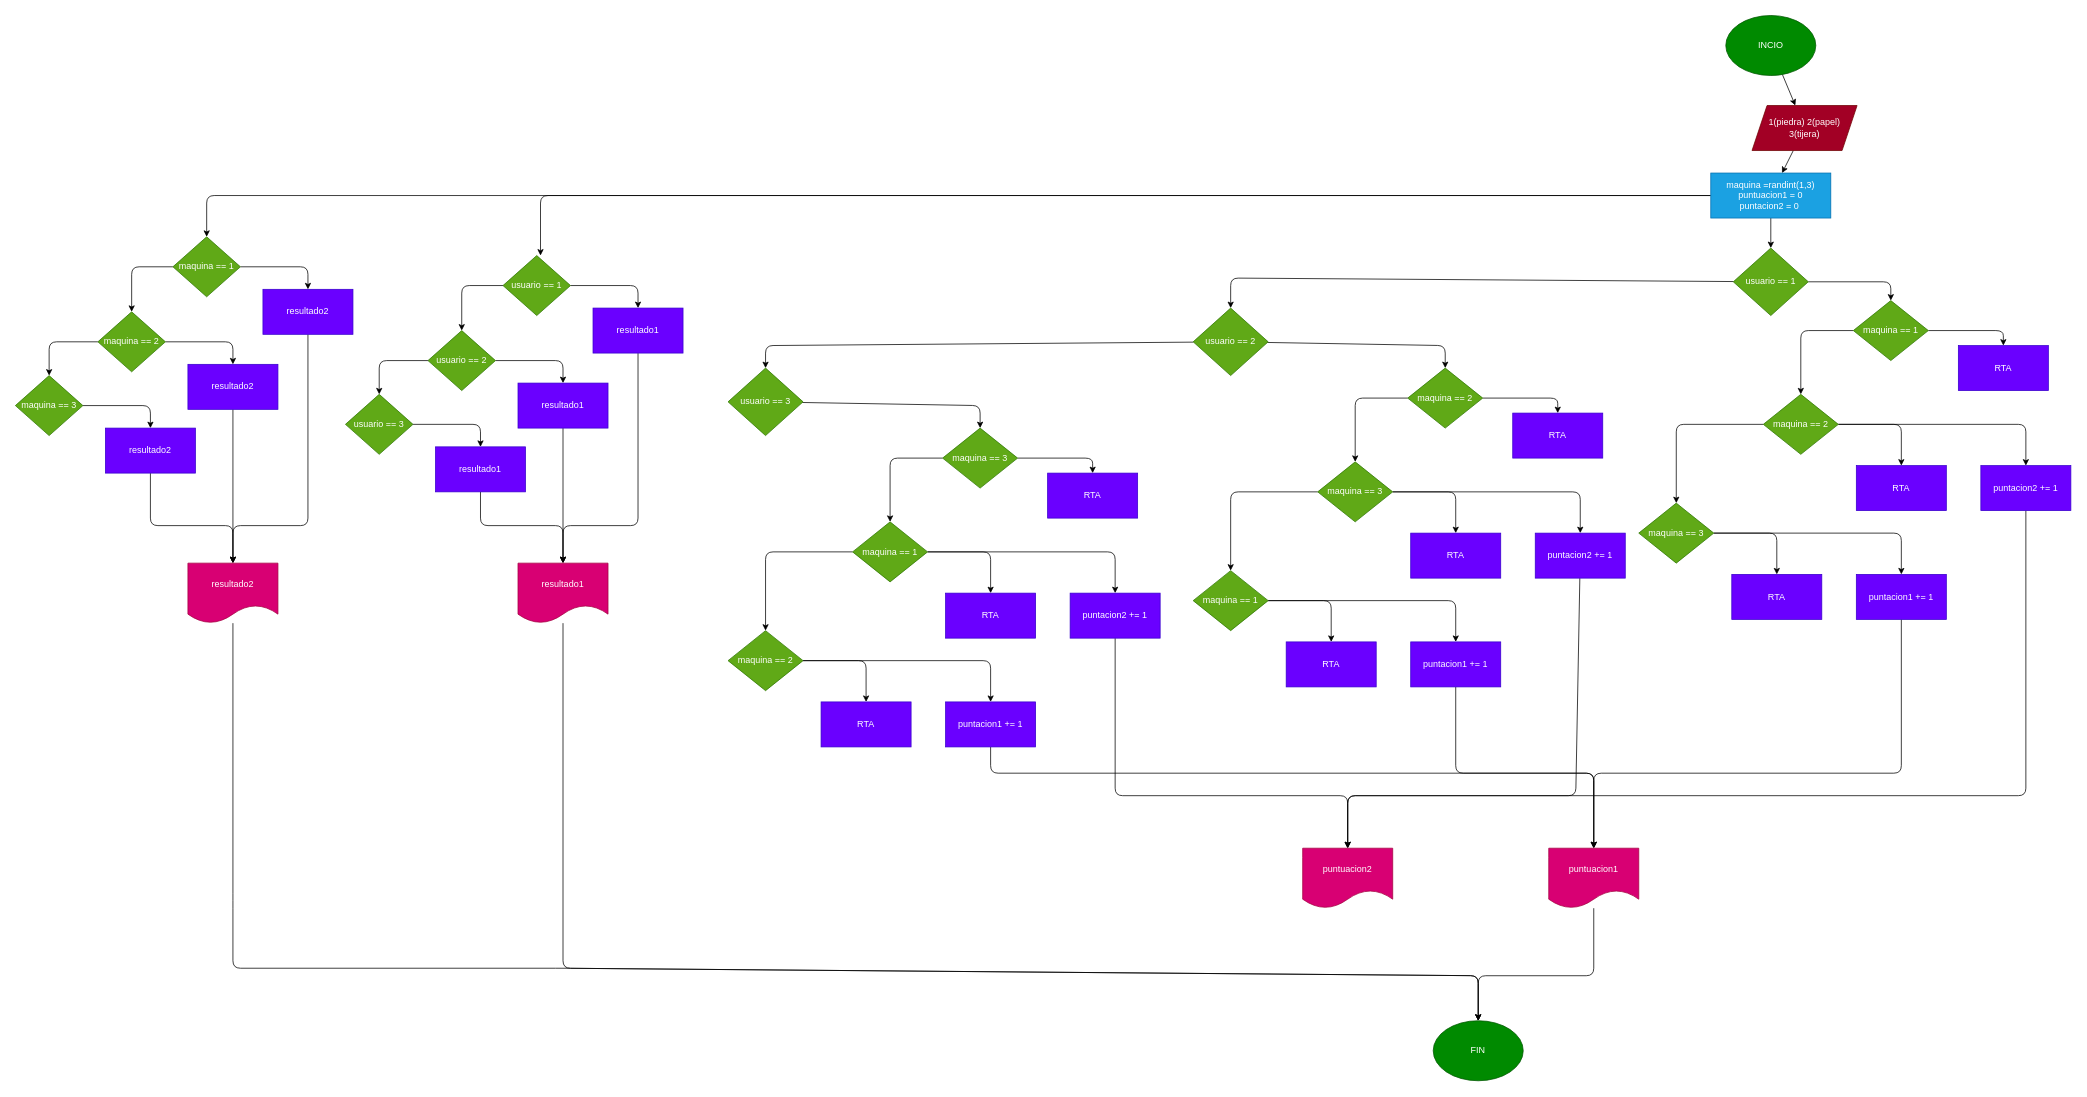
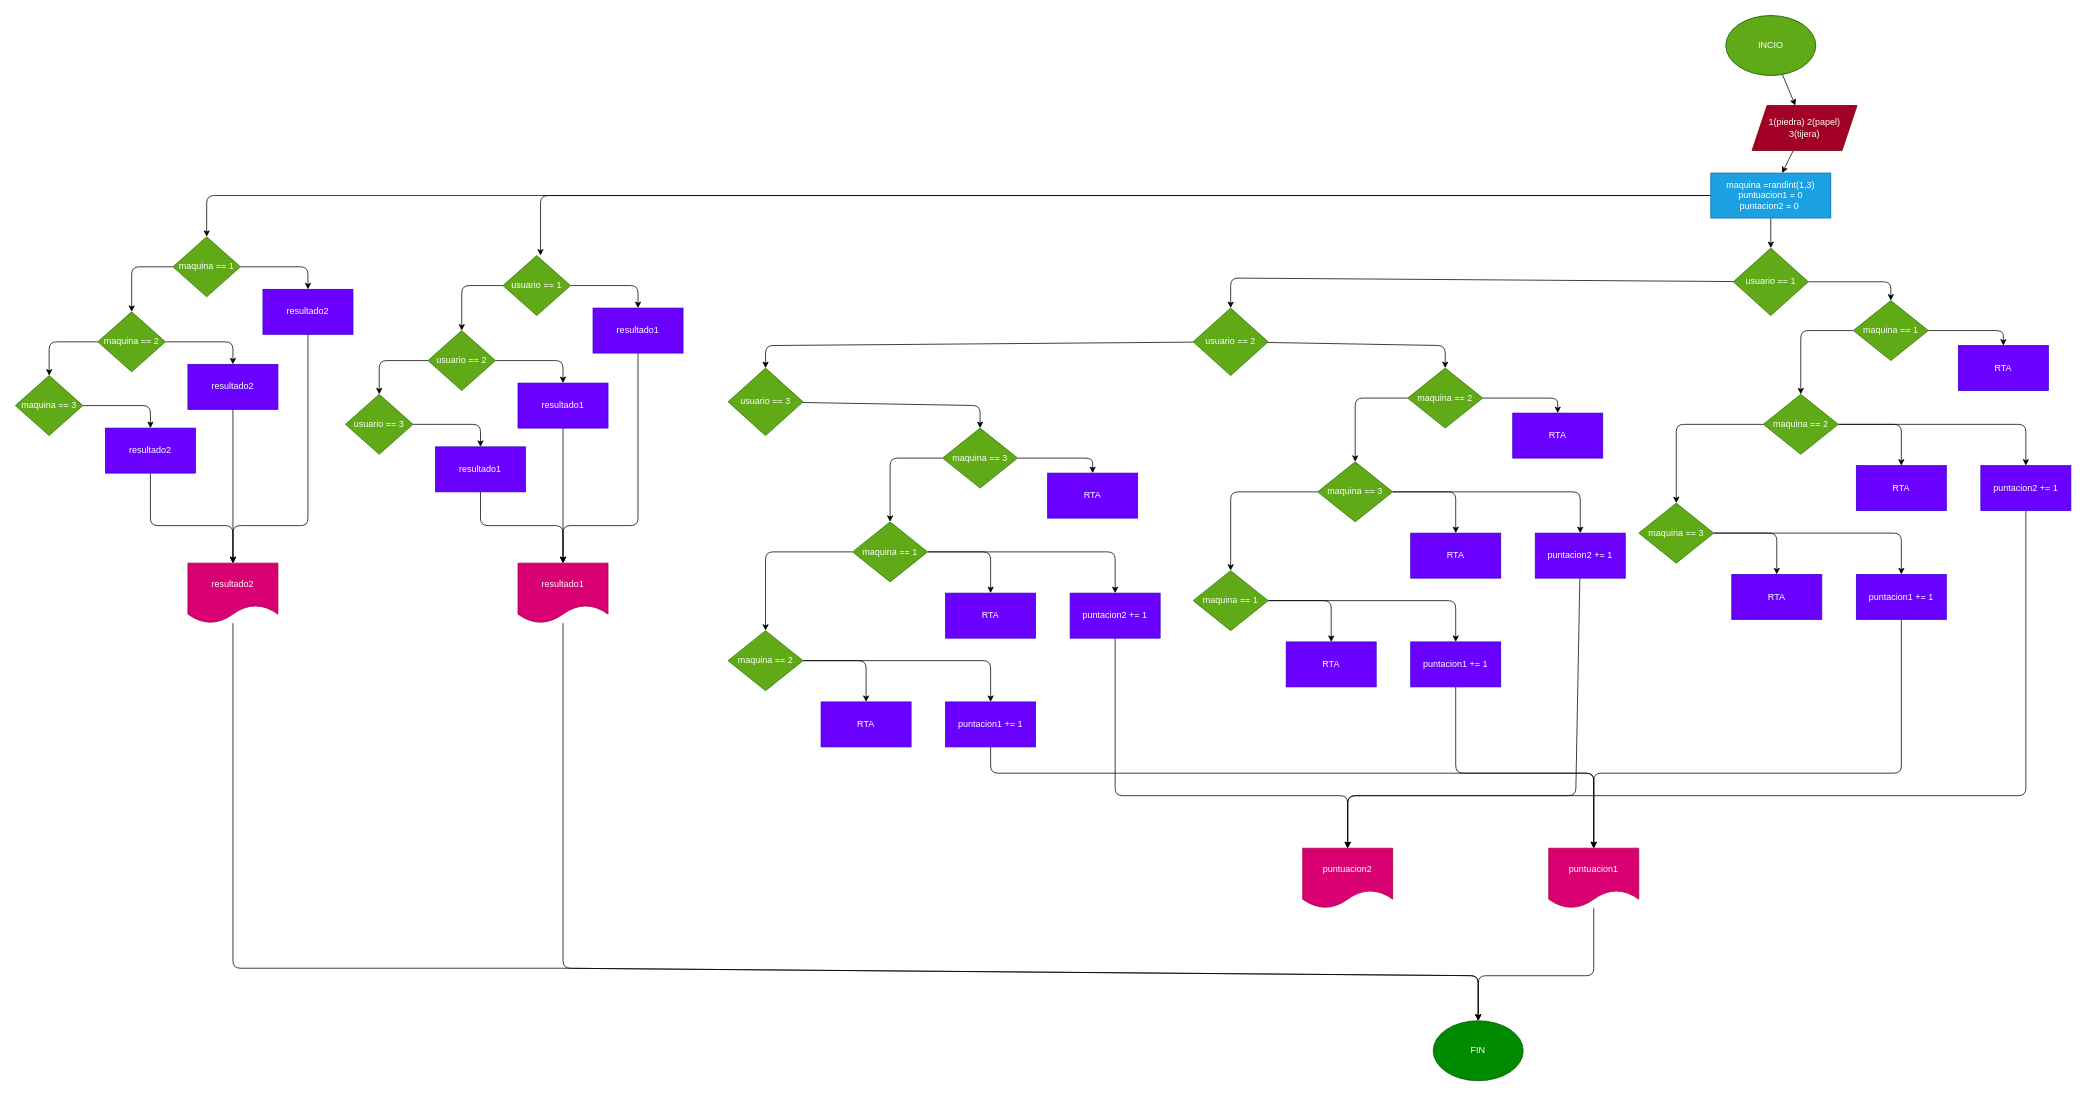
(1770, 45) -> (1770, 45)
